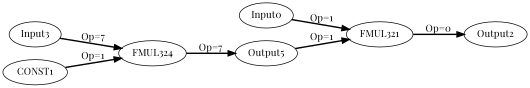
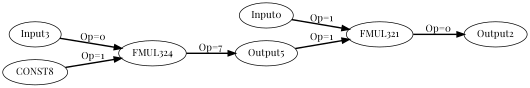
(93, 38) -> (93, 38)
(35, 72) -> (35, 72)
